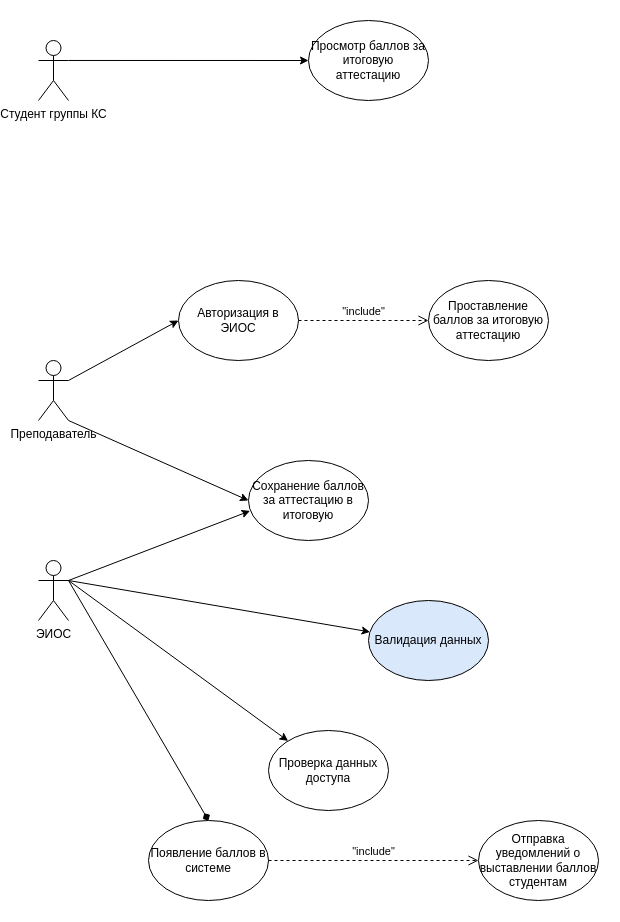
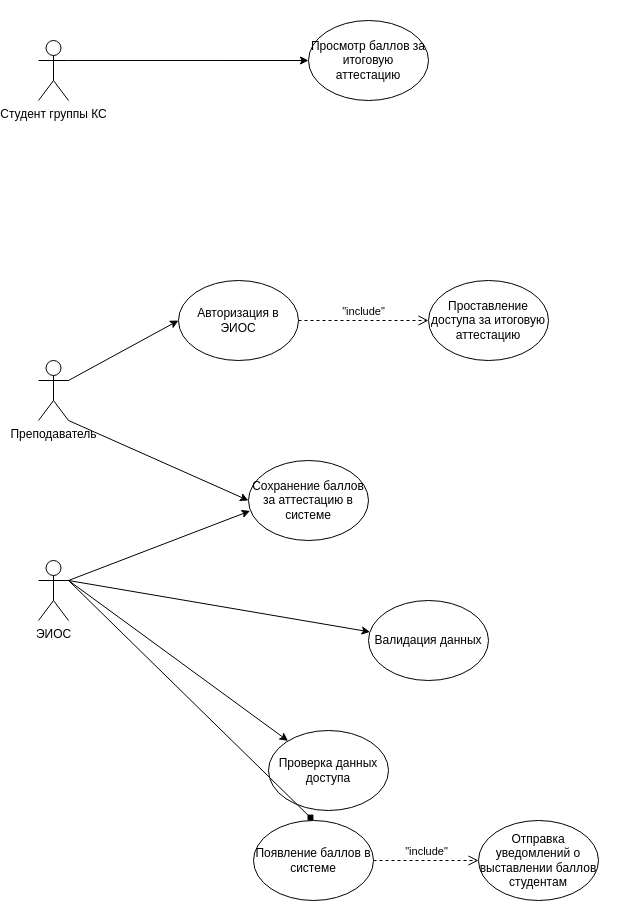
(489, 321) -> (489, 321)
(309, 501) -> (309, 501)
(429, 641) -> (429, 641)
(209, 861) -> (314, 861)
